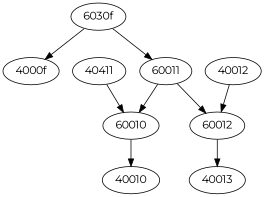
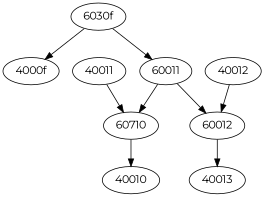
(99, 71) -> (99, 71)
(131, 126) -> (131, 126)
